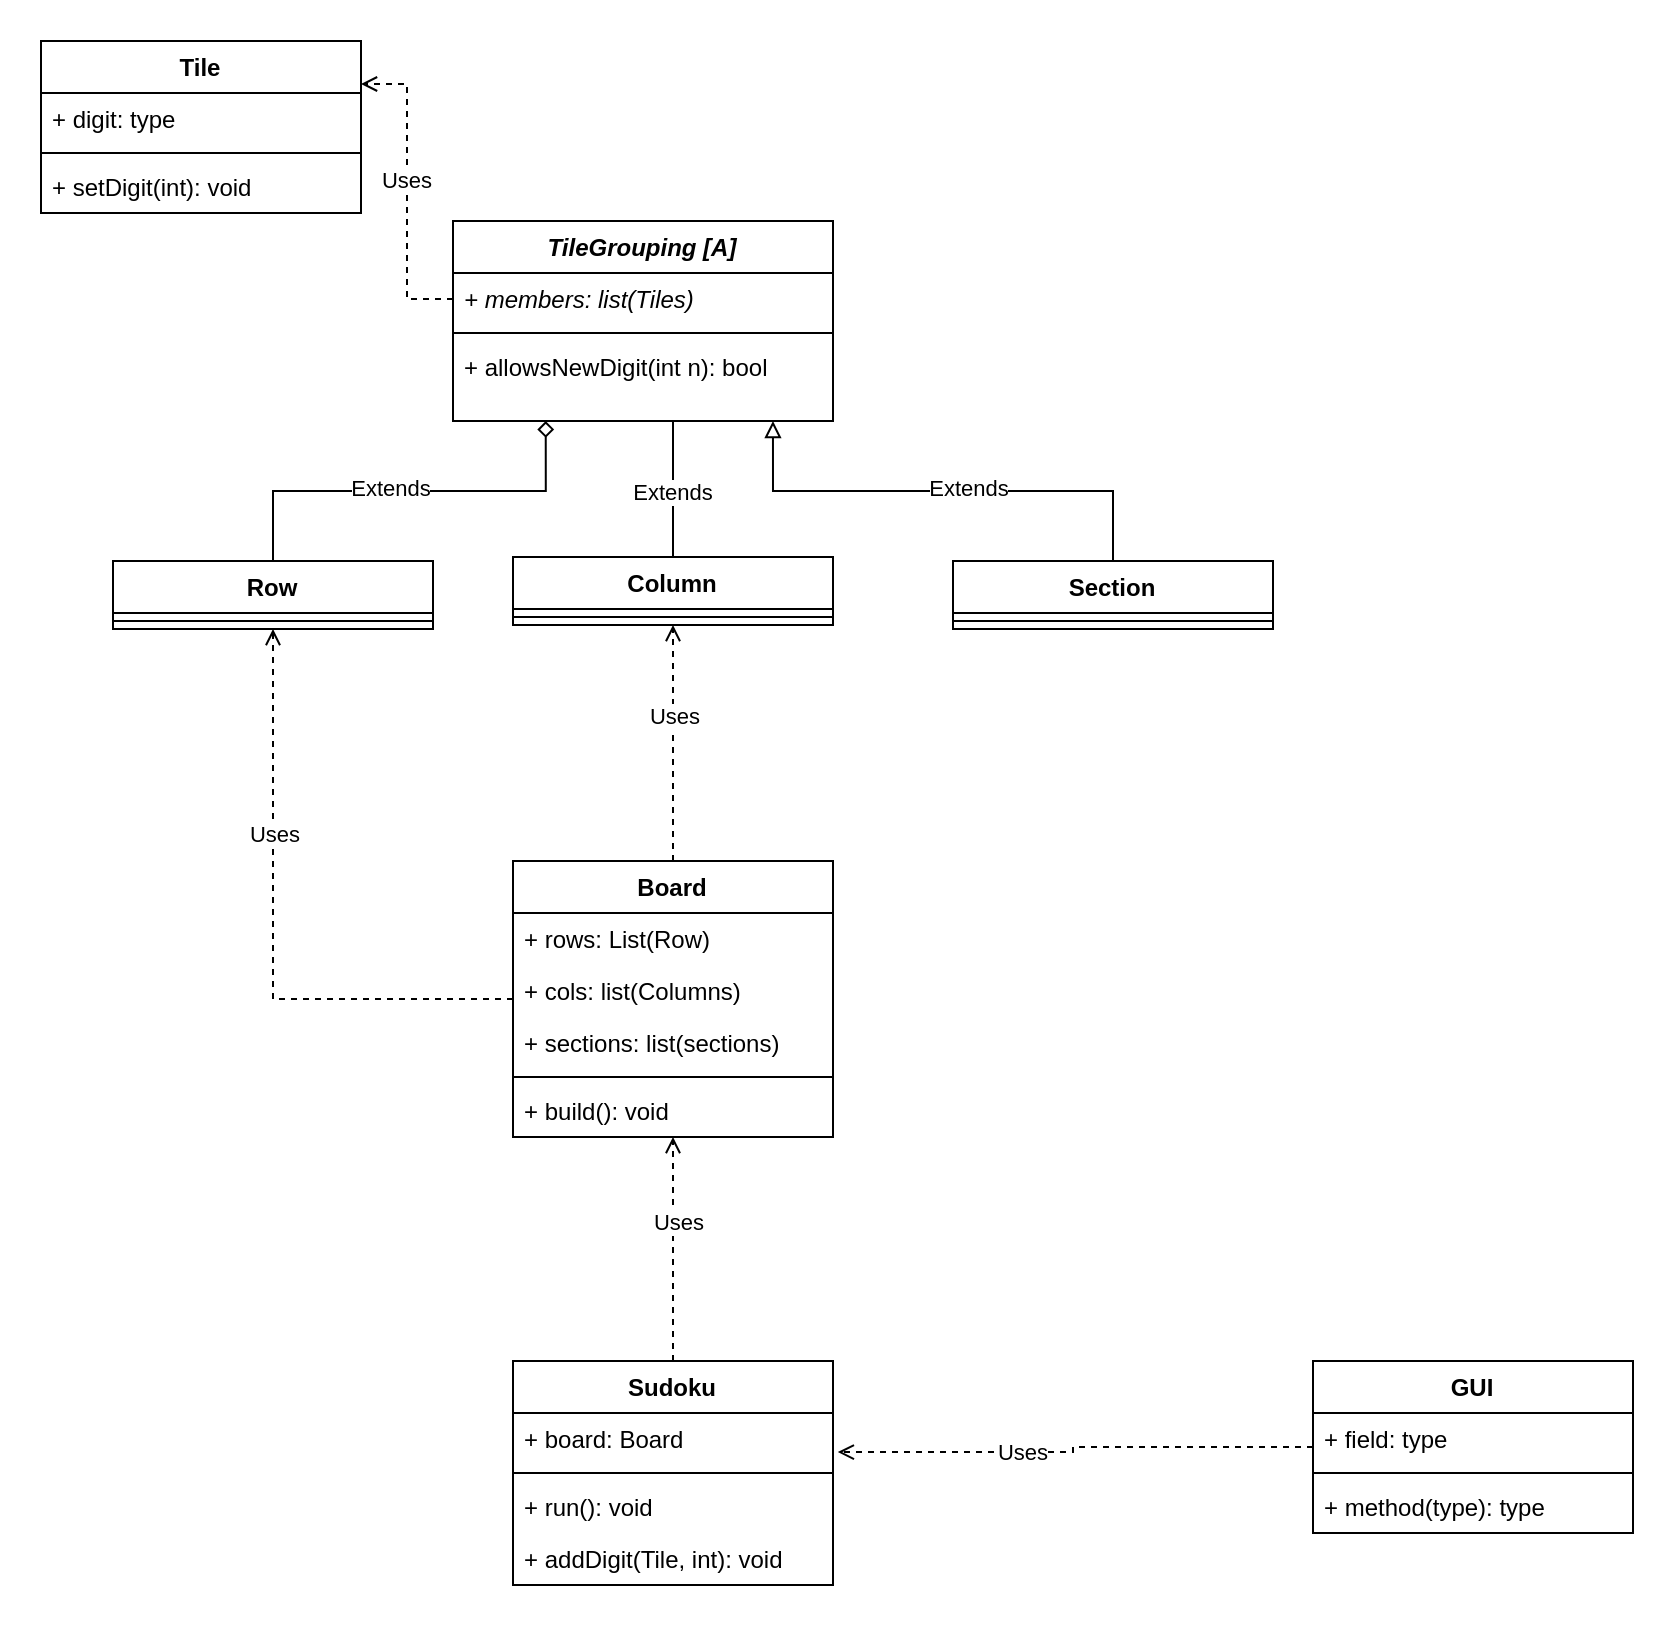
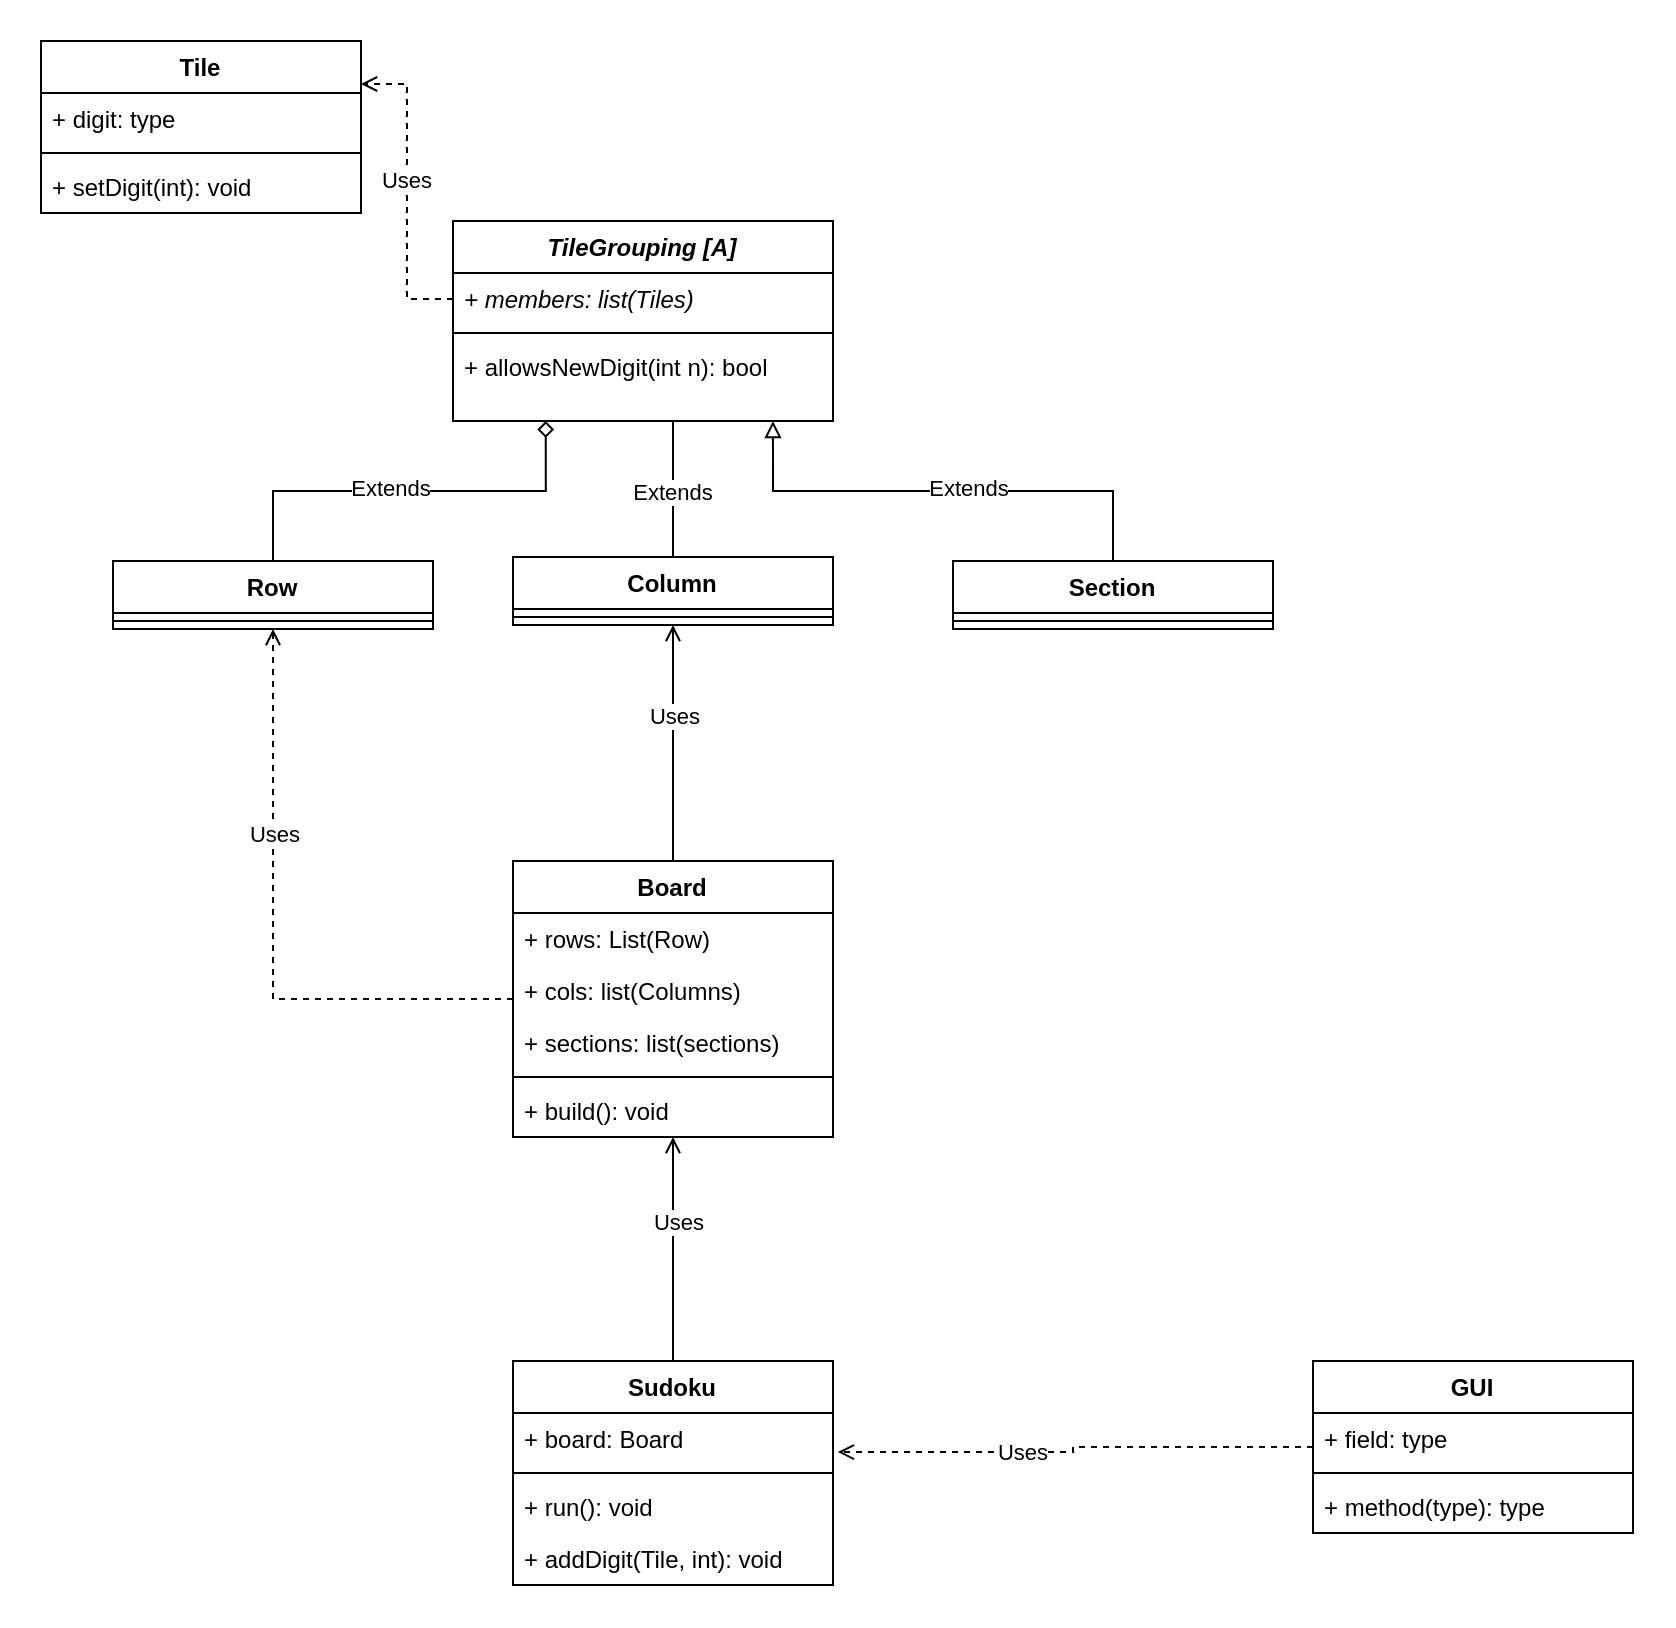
(673, 792) -> (673, 792)
(673, 1299) -> (673, 1299)
